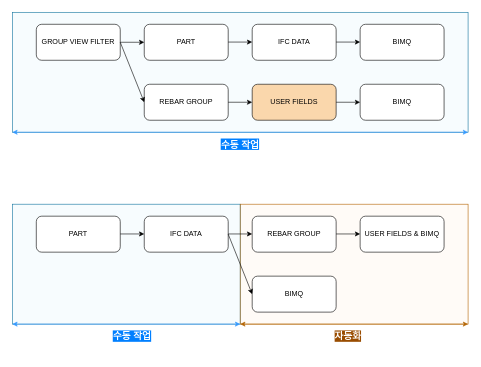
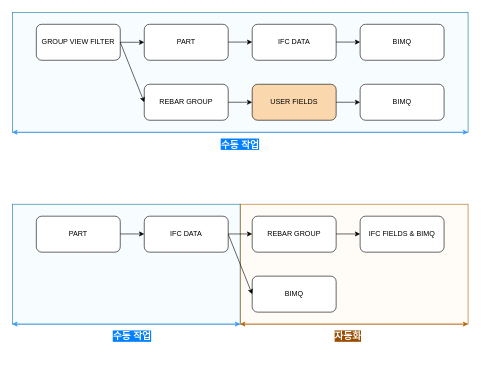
(402, 234) -> (402, 234)
